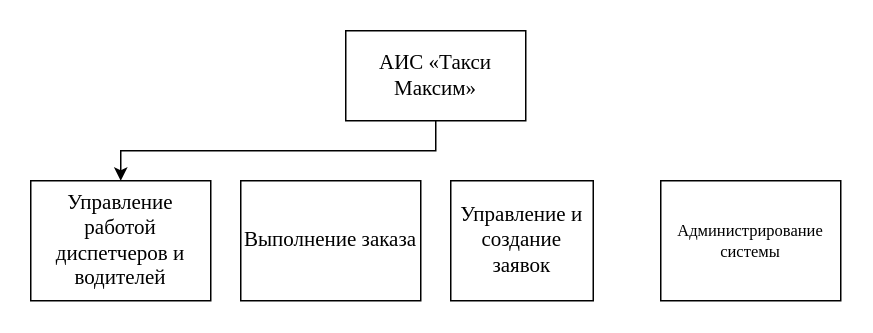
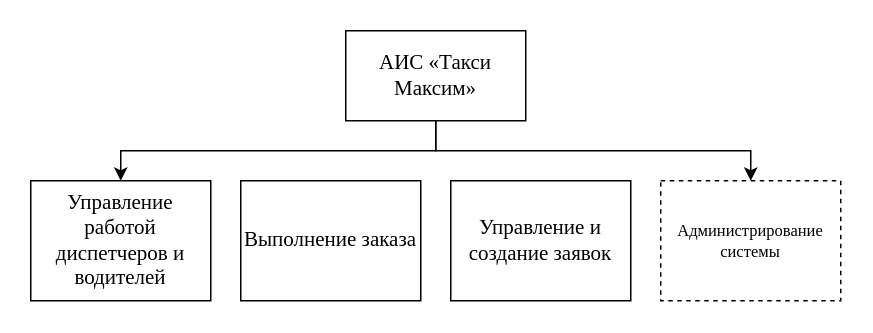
none -> (603, 151)
(522, 241) -> (541, 241)
(751, 241) -> (751, 241)
